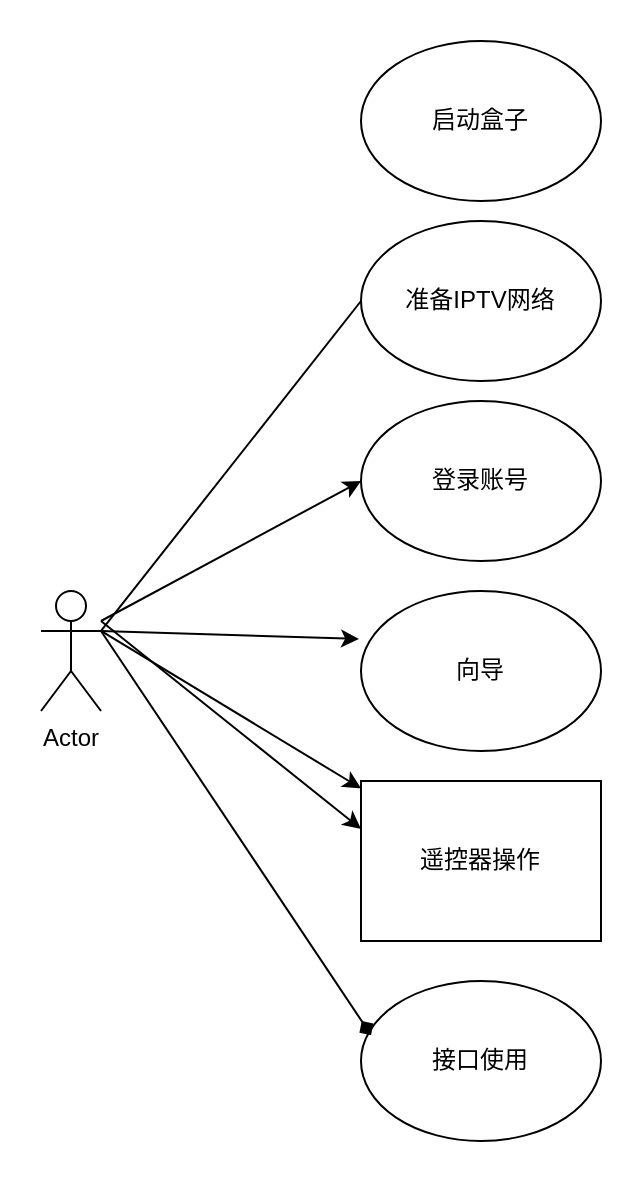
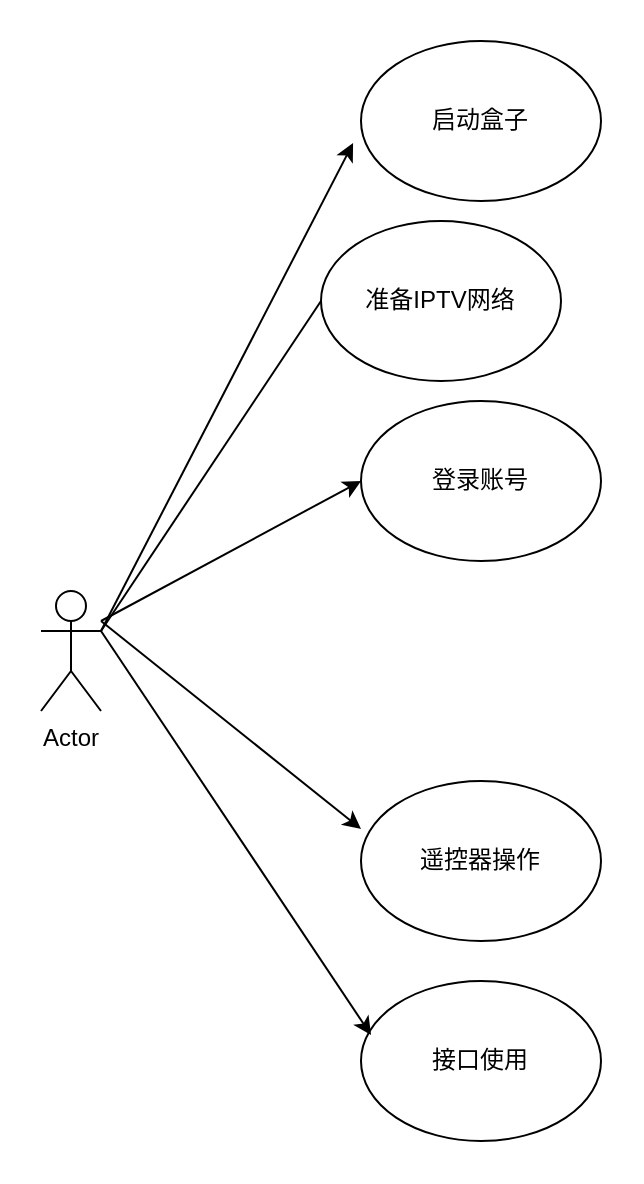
(481, 301) -> (441, 301)
(233, 635) -> none
(481, 671) -> none
(260, 727) -> (230, 381)
(481, 861) -> (481, 861)
(362, 1021) -> (362, 1022)
